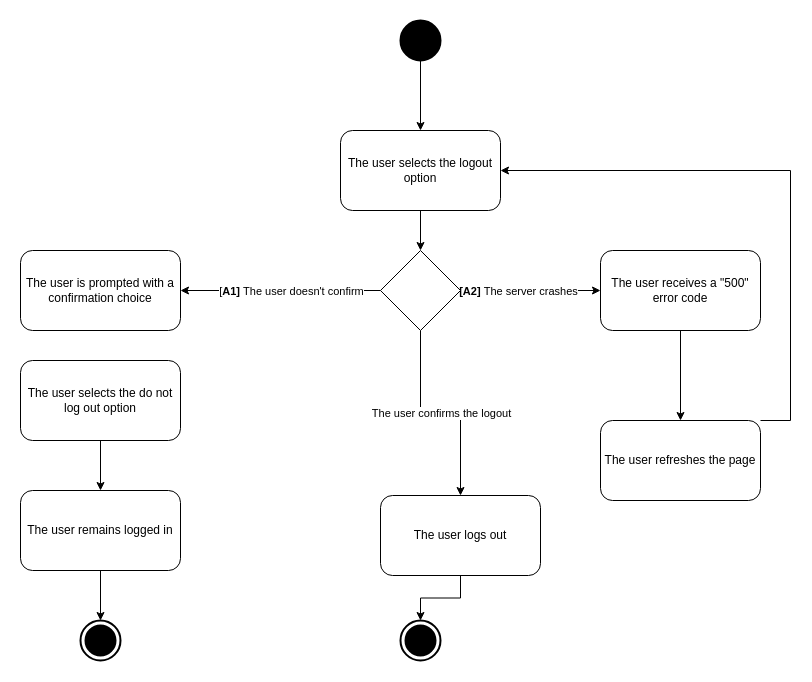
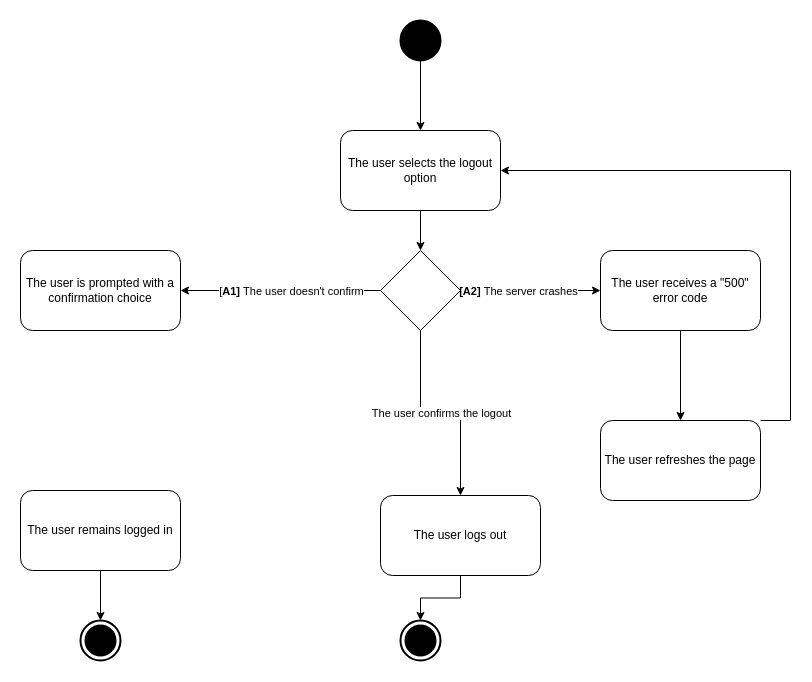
(101, 401) -> none
(101, 462) -> none
